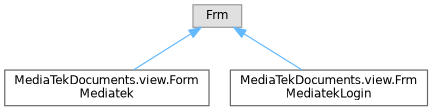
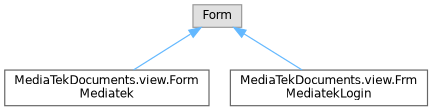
(217, 16) -> (217, 16)
